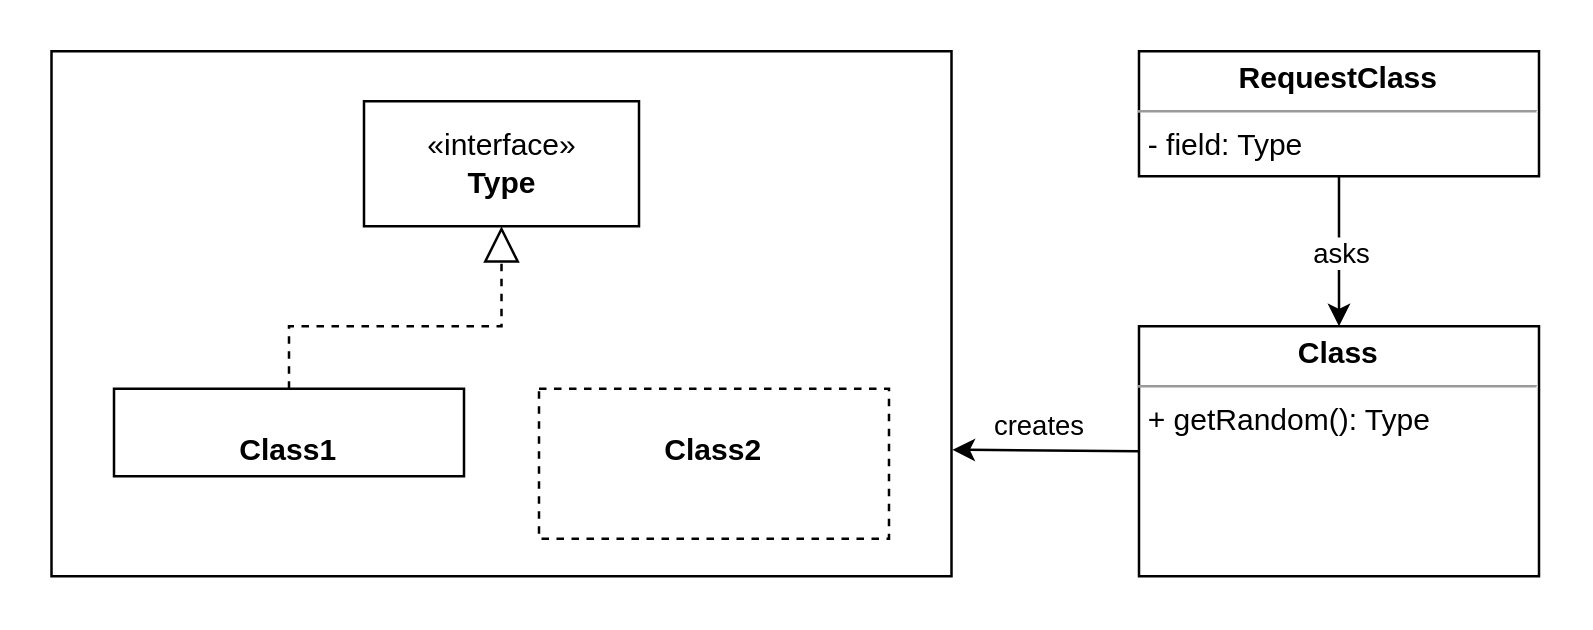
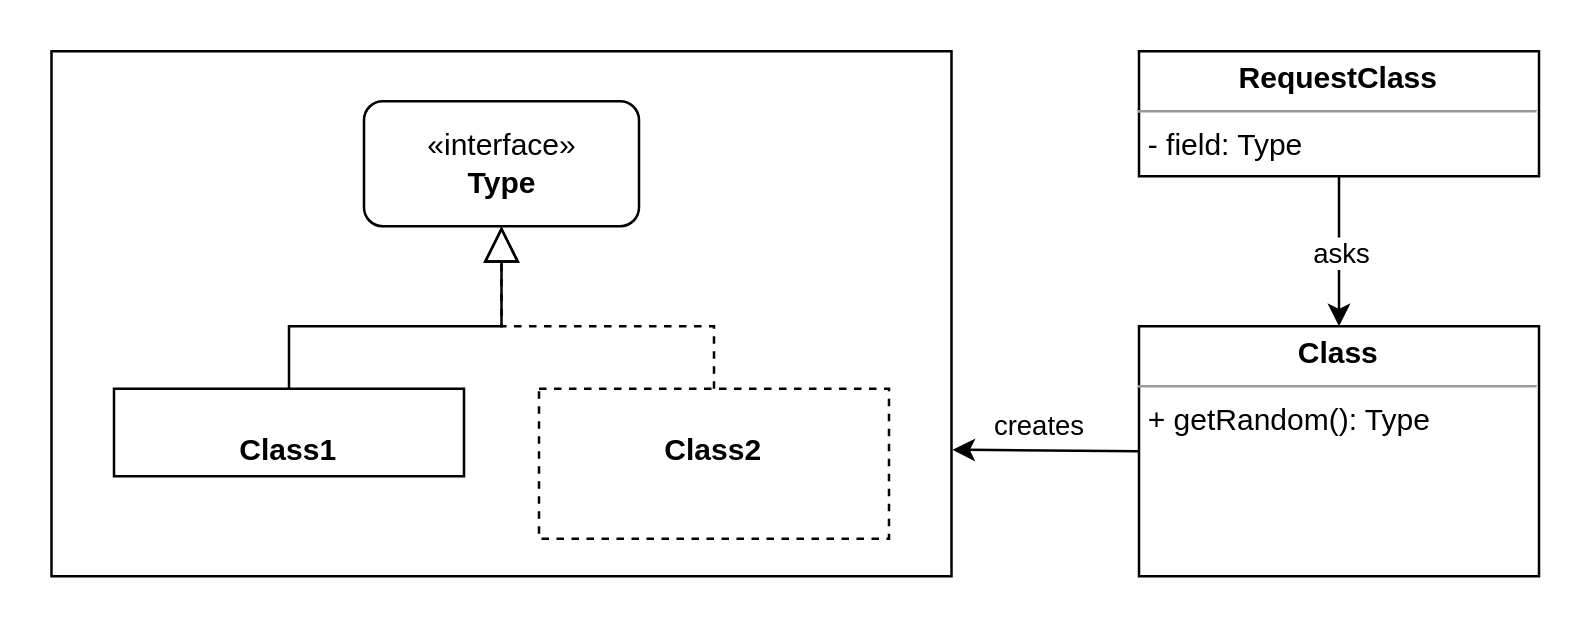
(501, 164) -> (501, 164)
(367, 326) -> (367, 326)
none -> (641, 326)
